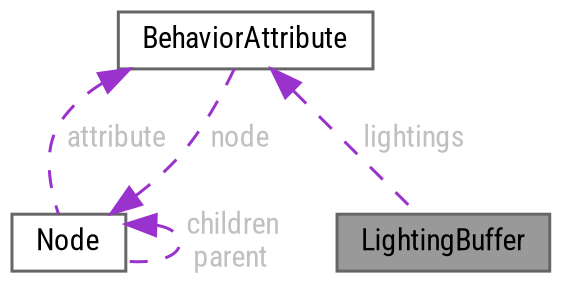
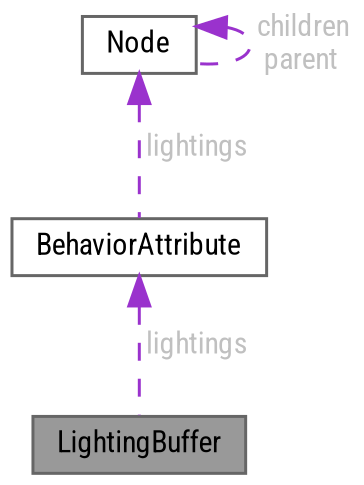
(53, 139) -> none
(237, 139) -> (195, 148)
